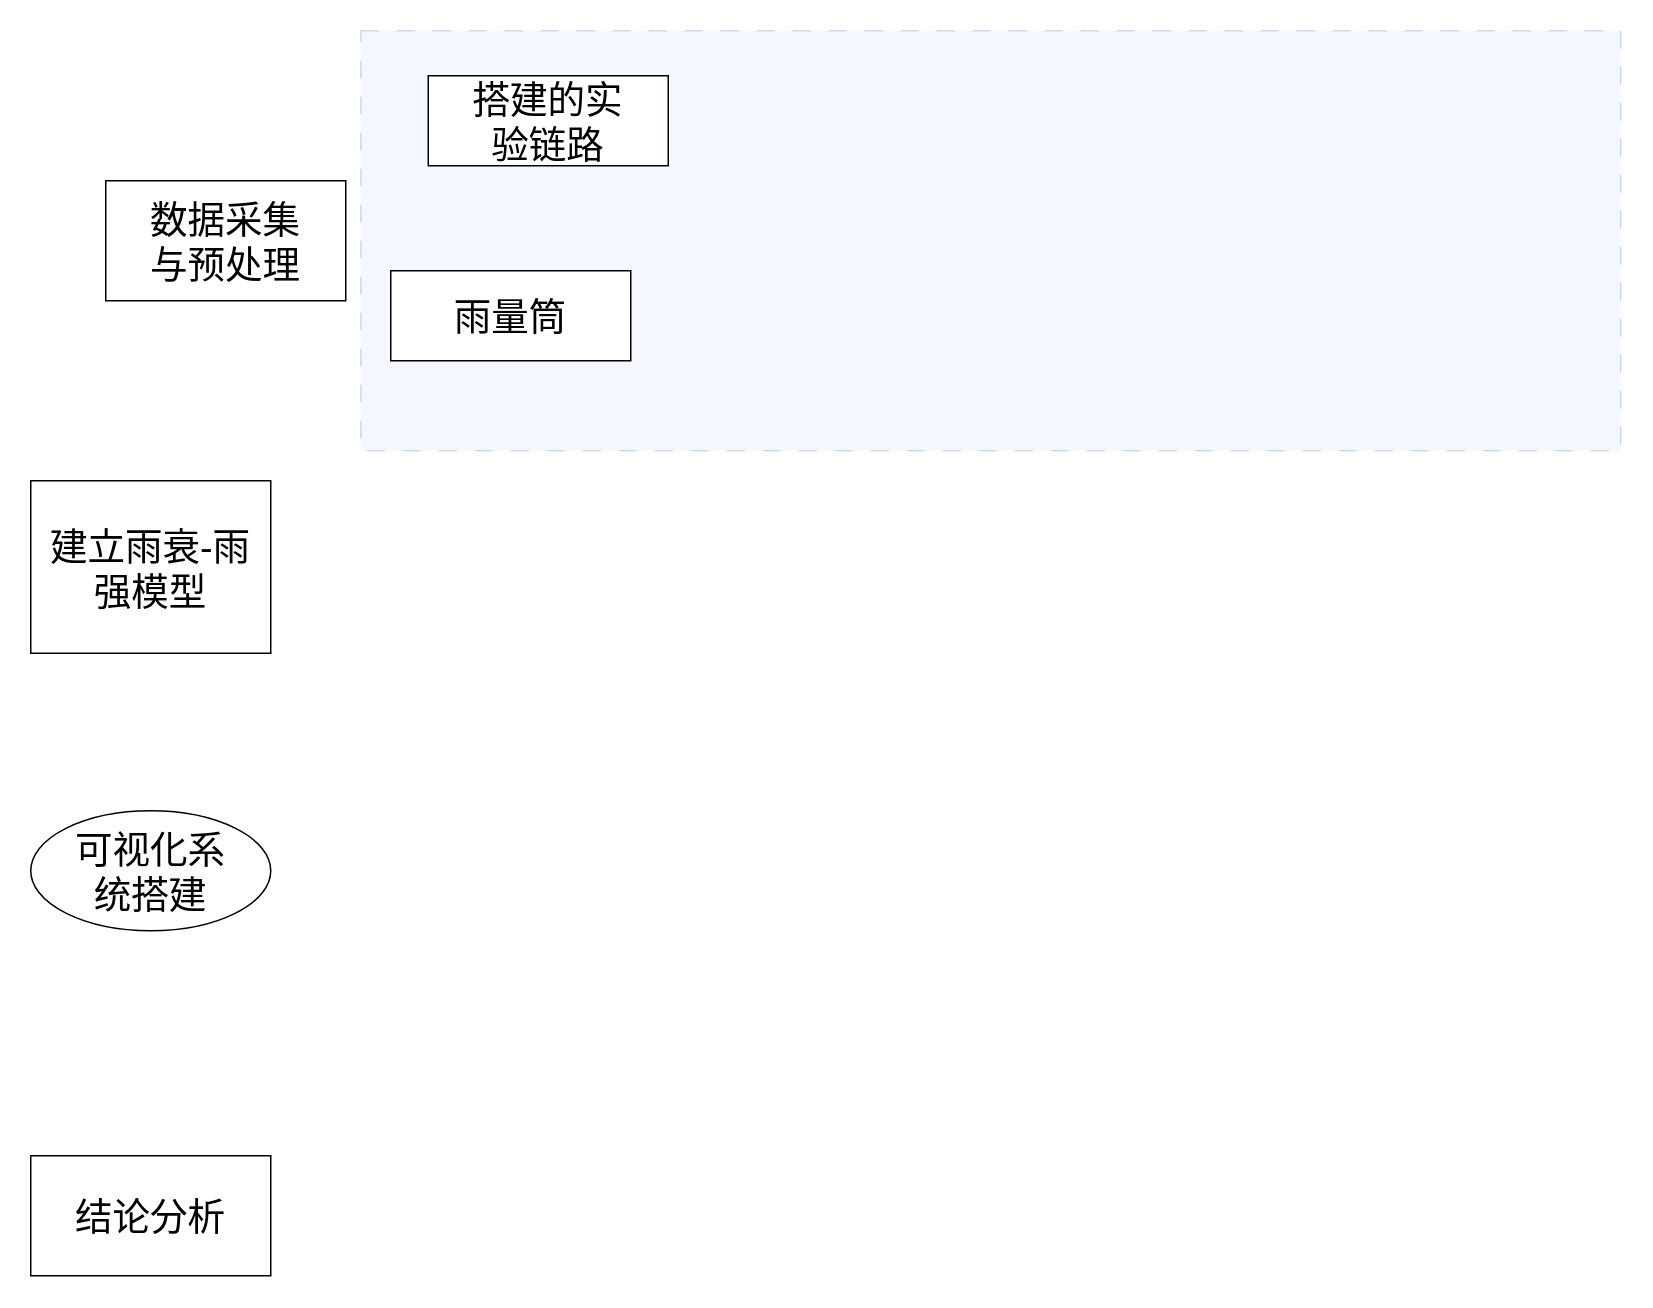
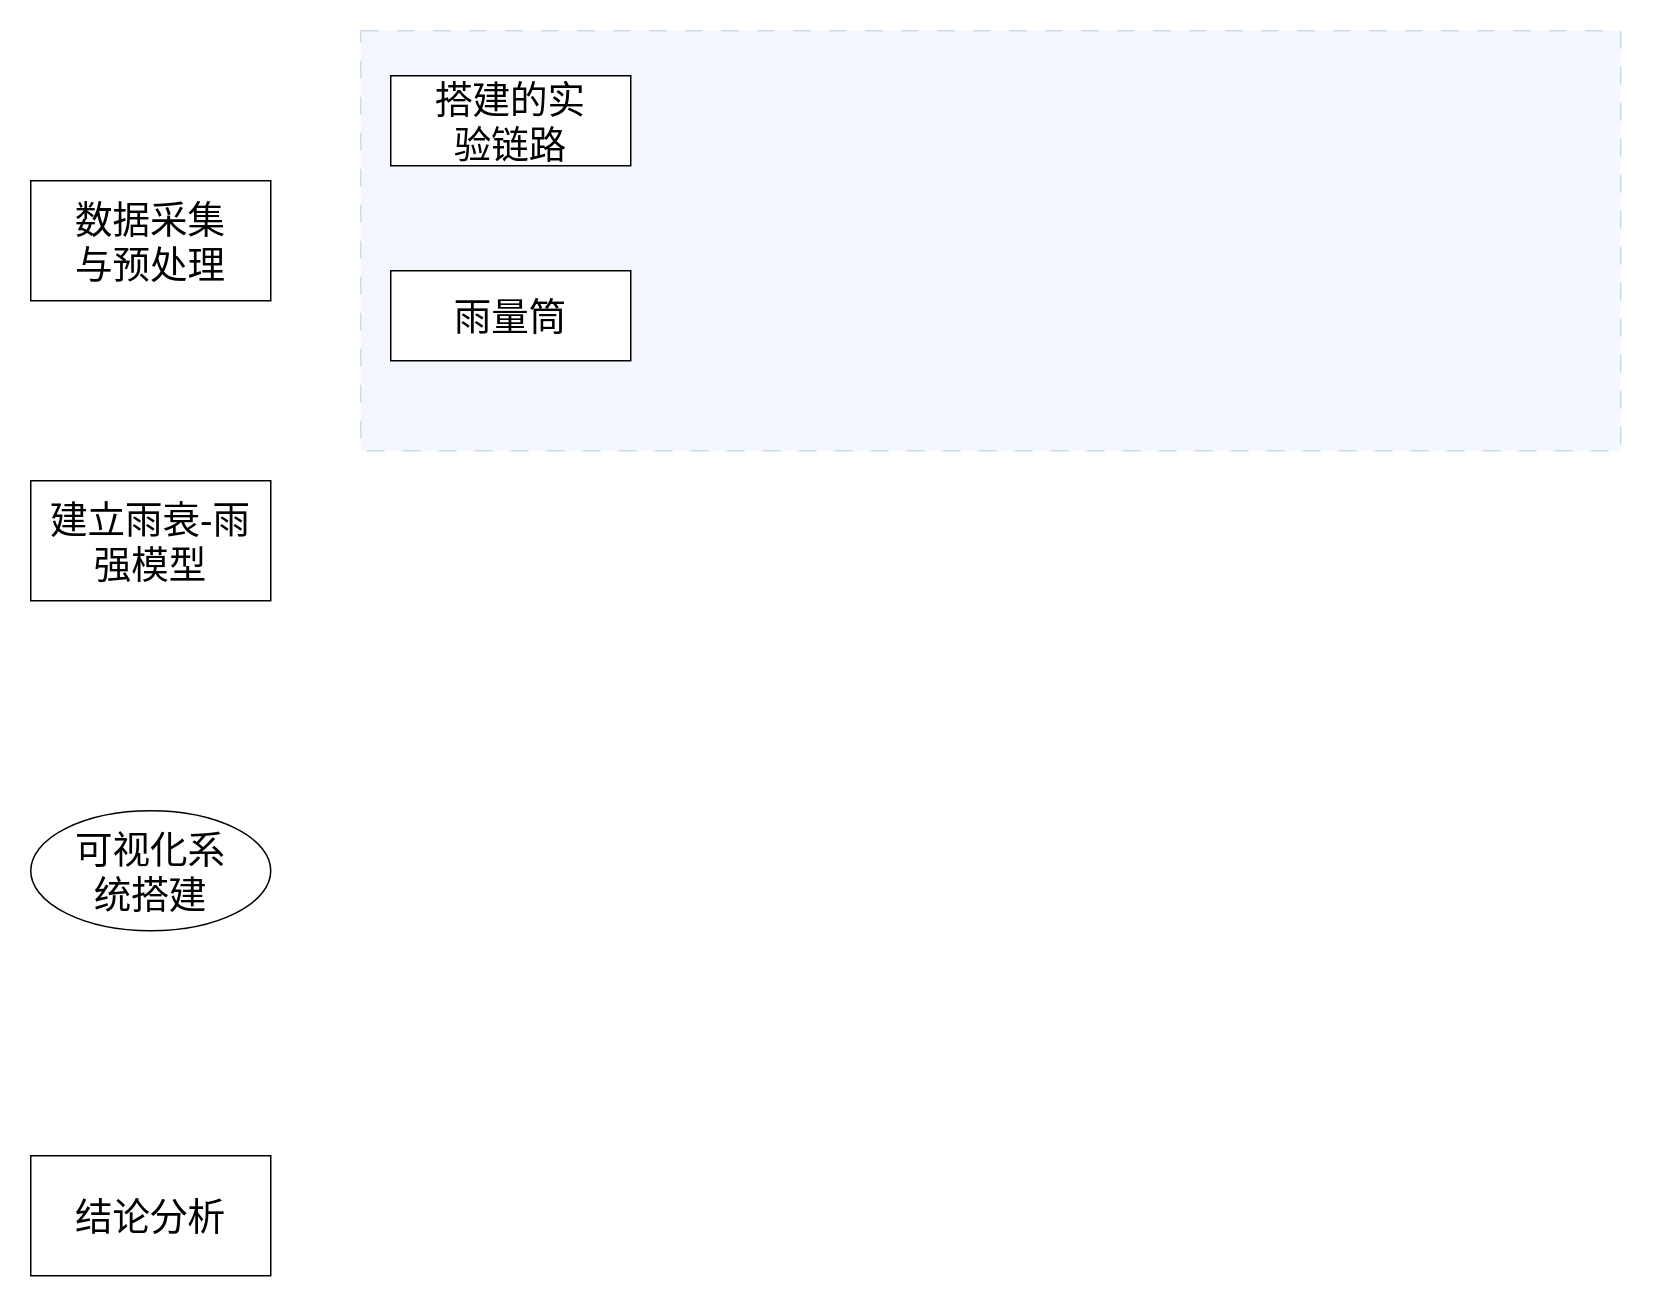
(548, 121) -> (511, 121)
(226, 241) -> (151, 241)
(151, 567) -> (151, 541)
